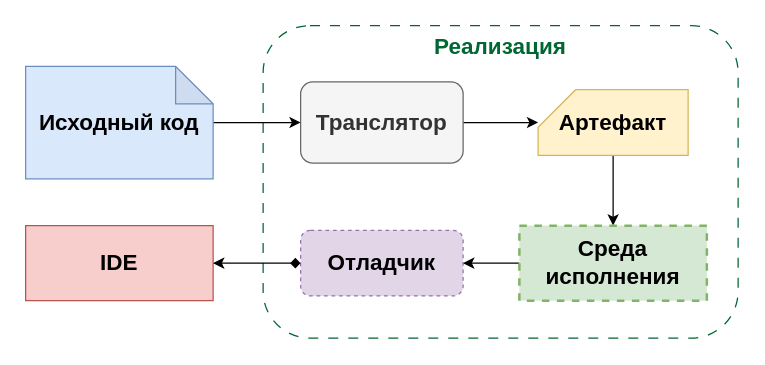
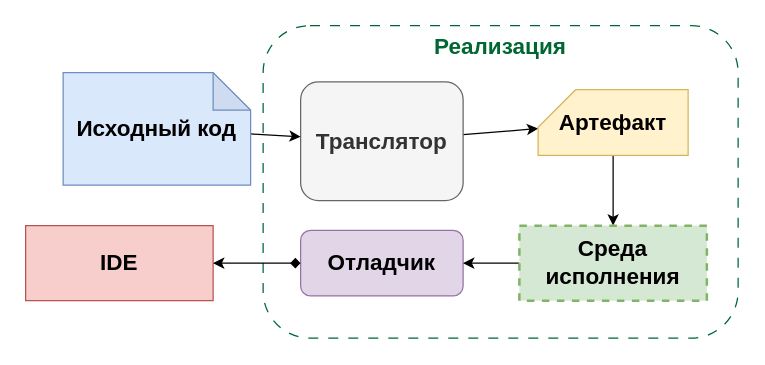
(119, 123) -> (157, 129)
(382, 123) -> (382, 141)
(382, 263) -> (382, 263)
